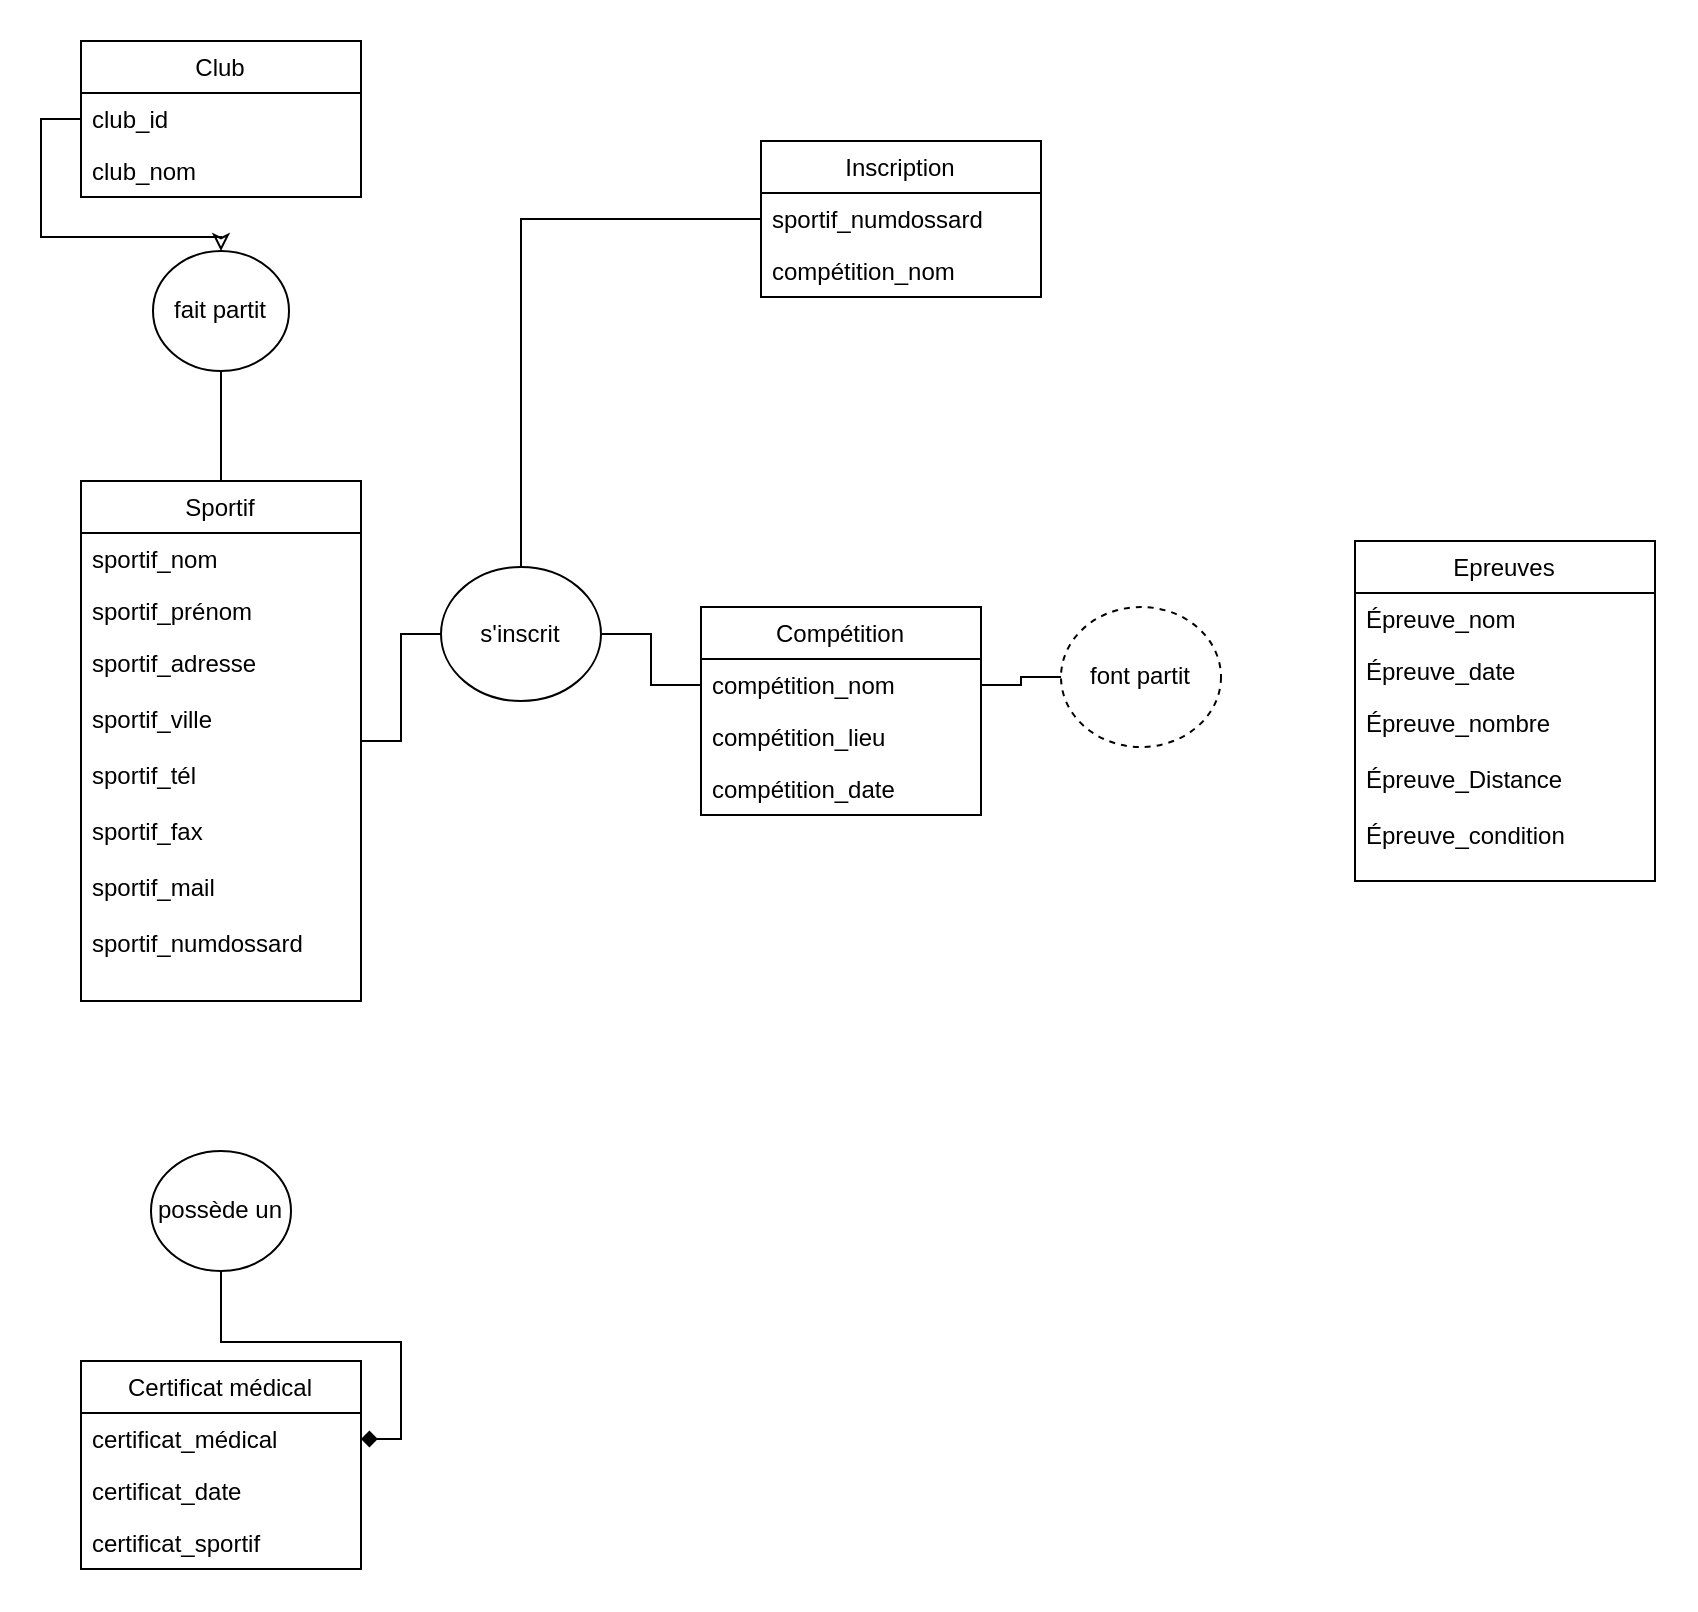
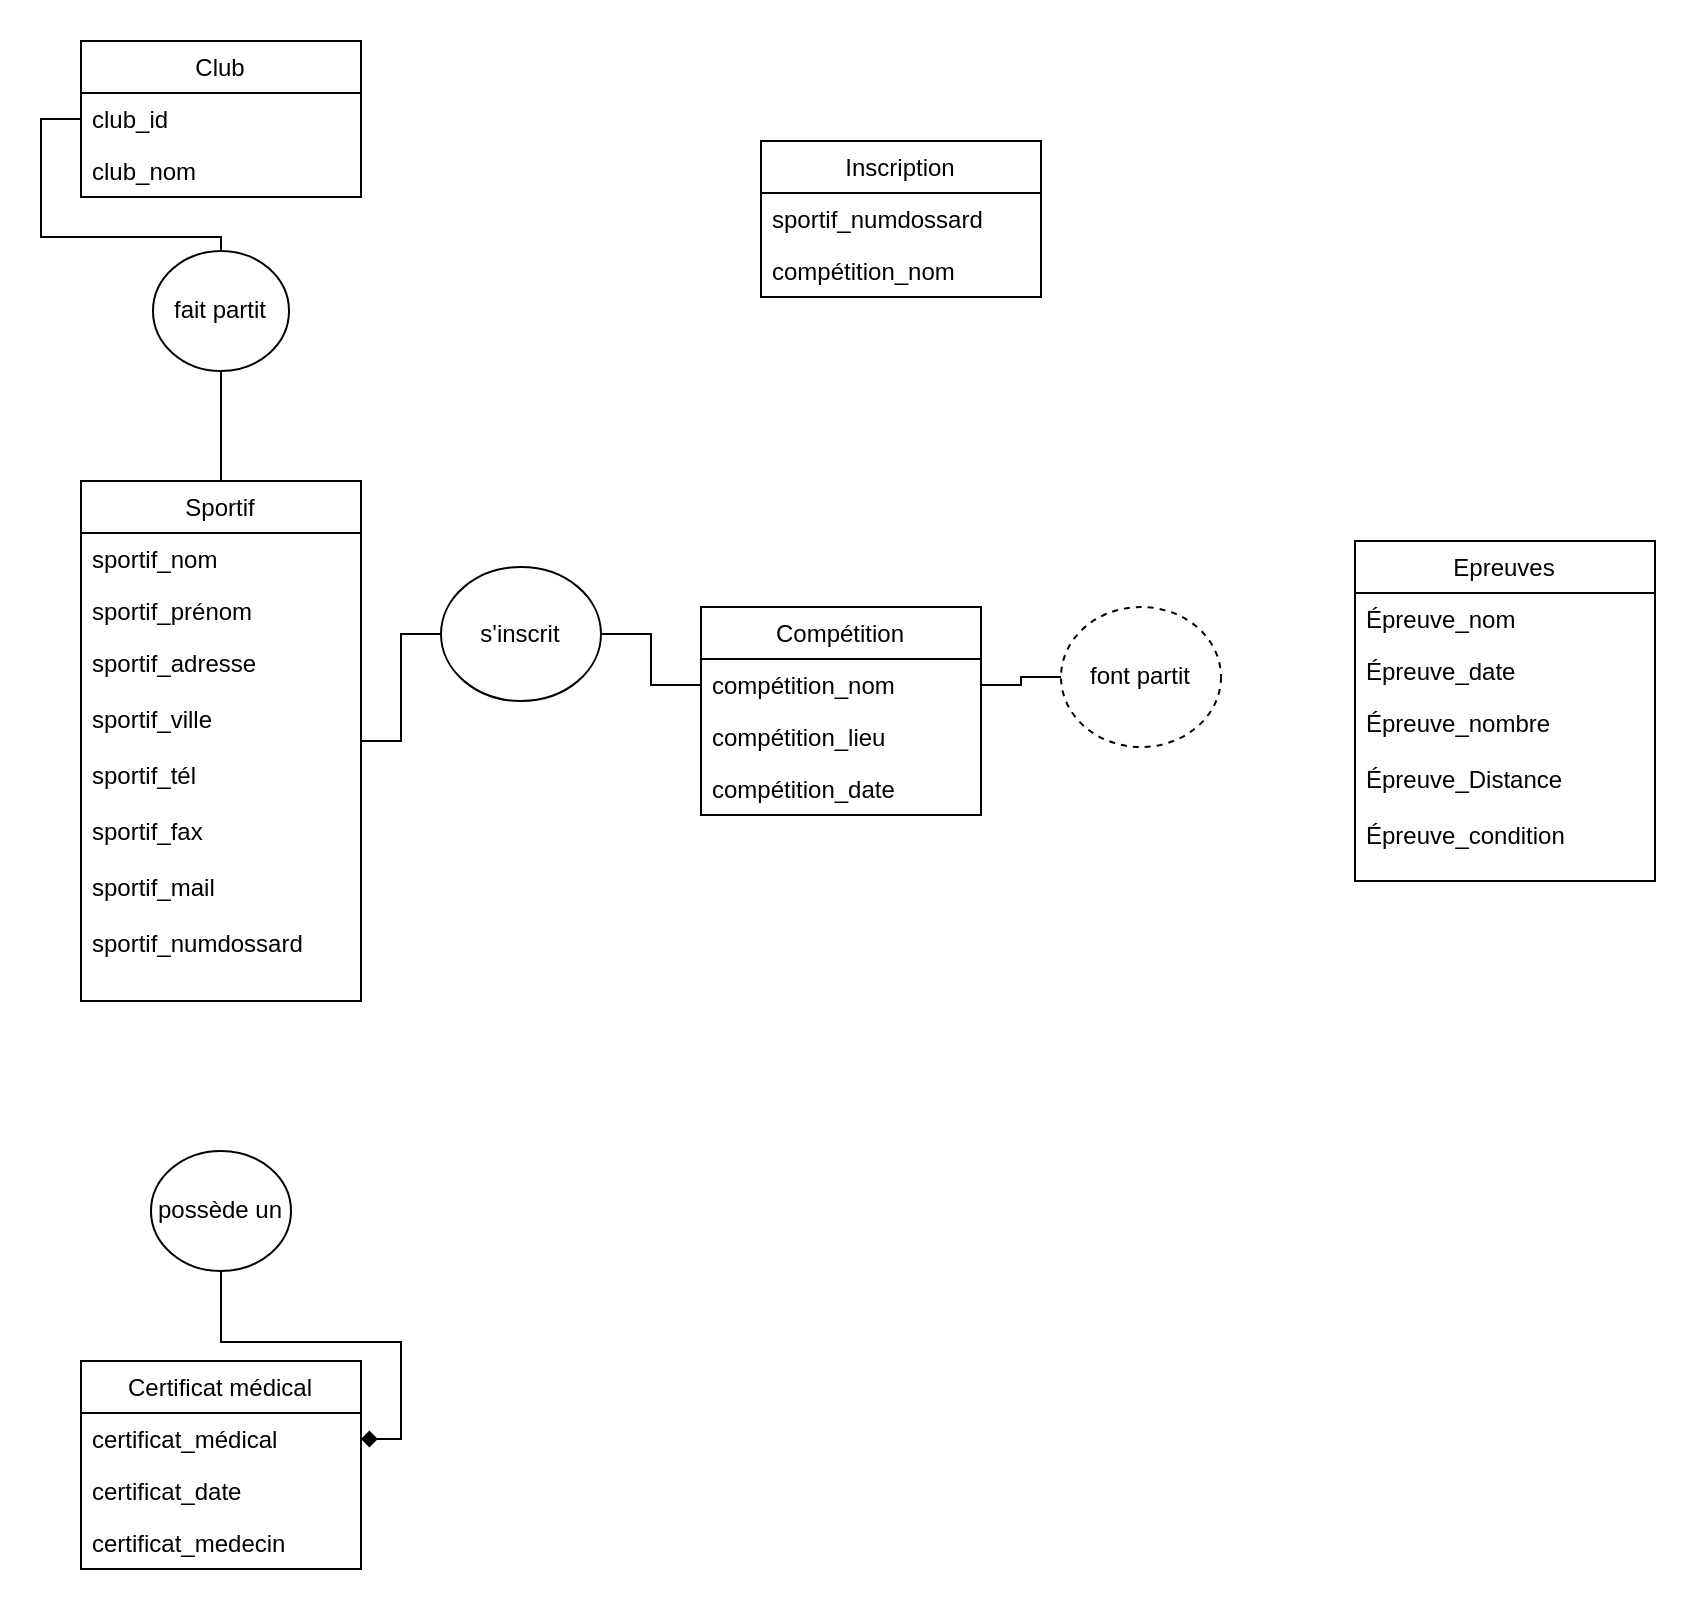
(216, 237) -> (221, 238)
(521, 273) -> none
(204, 1544) -> (204, 1544)
